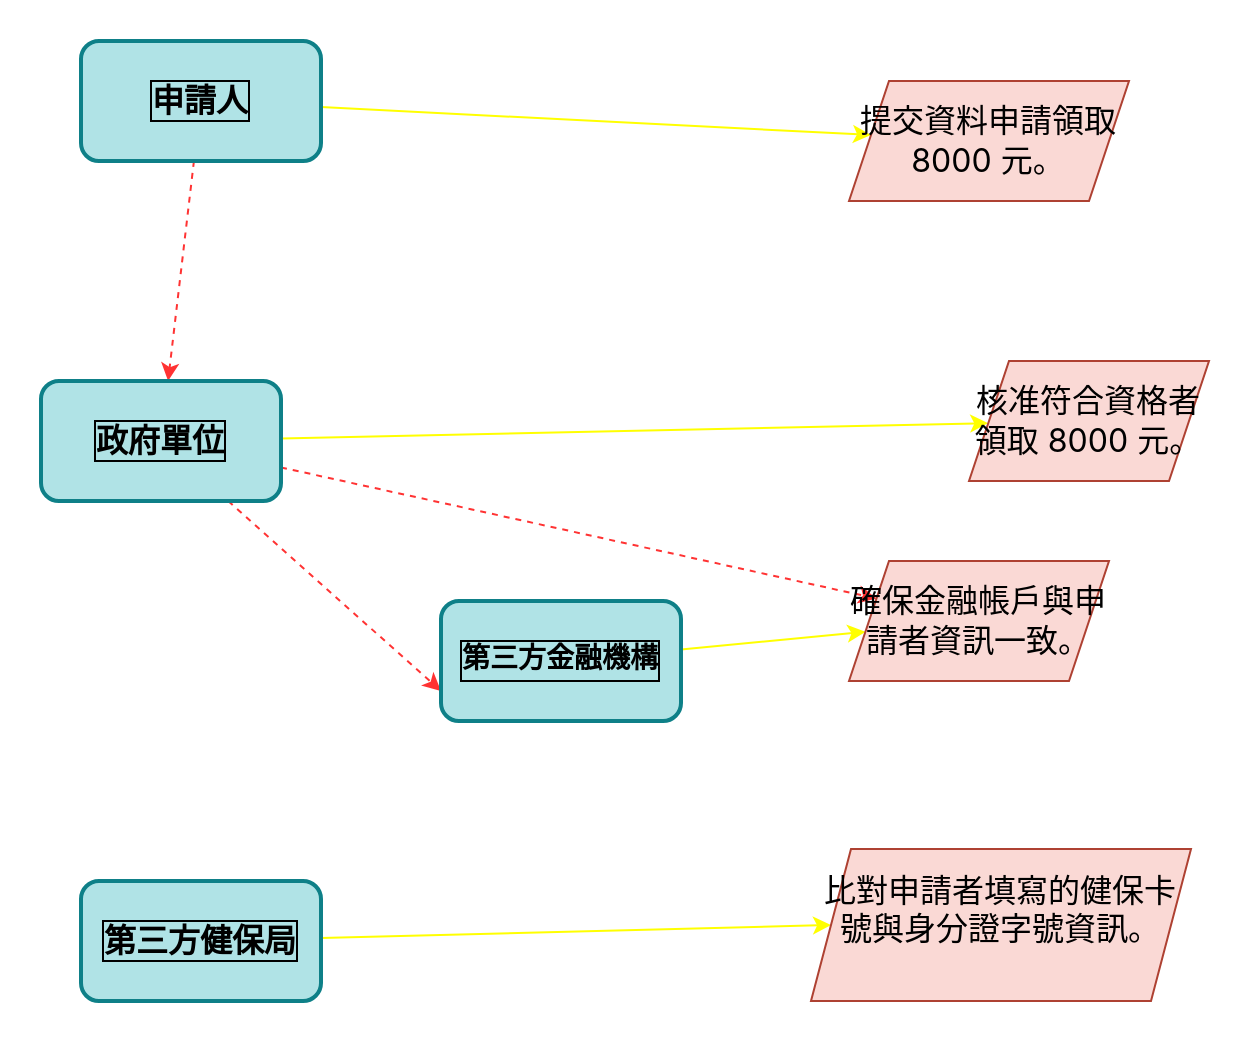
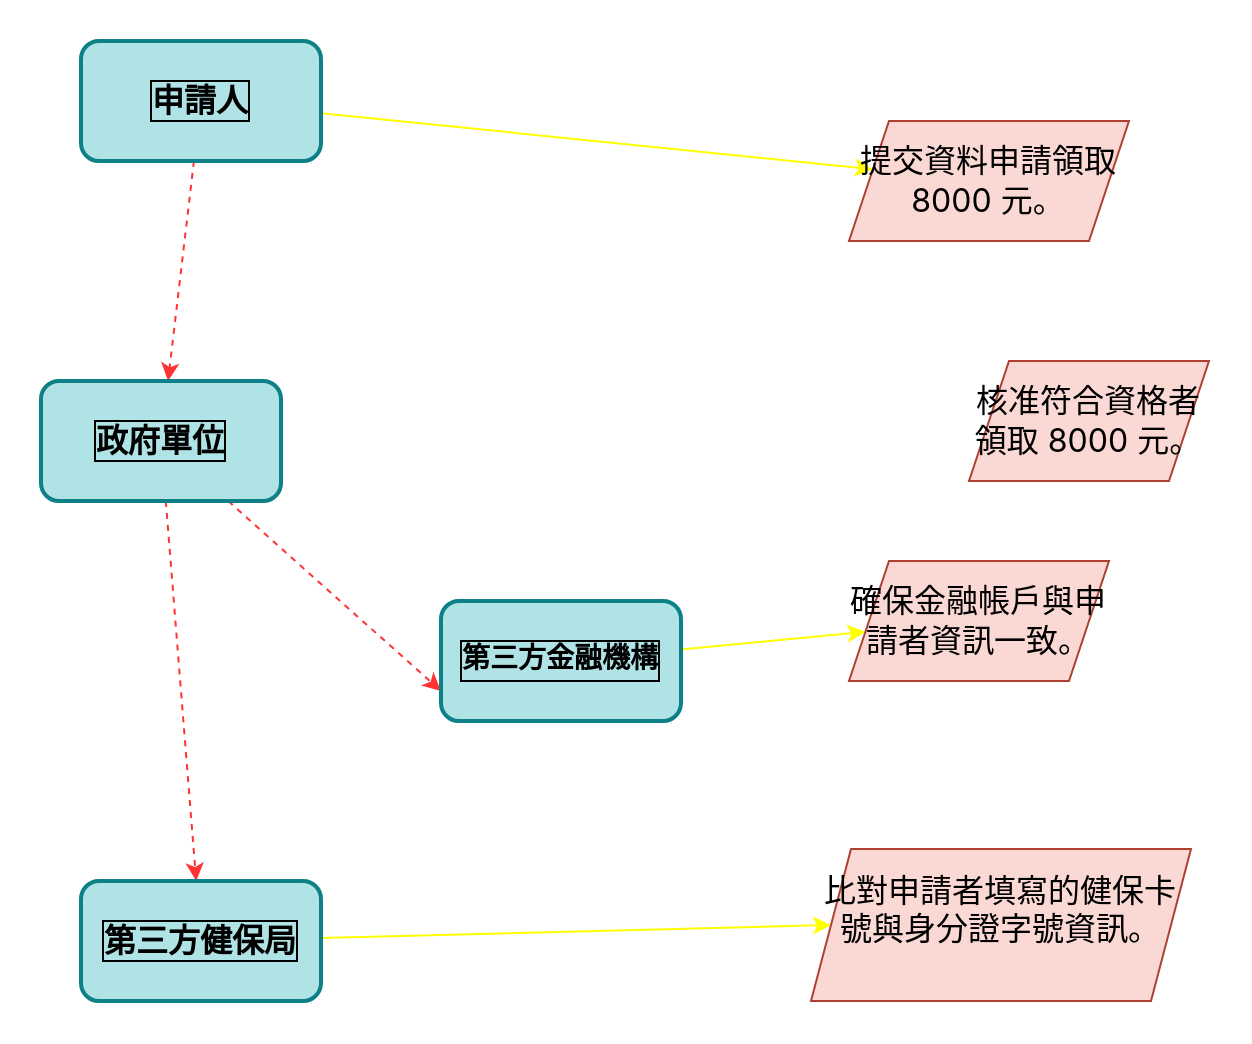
(989, 141) -> (989, 181)
(628, 431) -> none
(572, 531) -> (180, 685)
